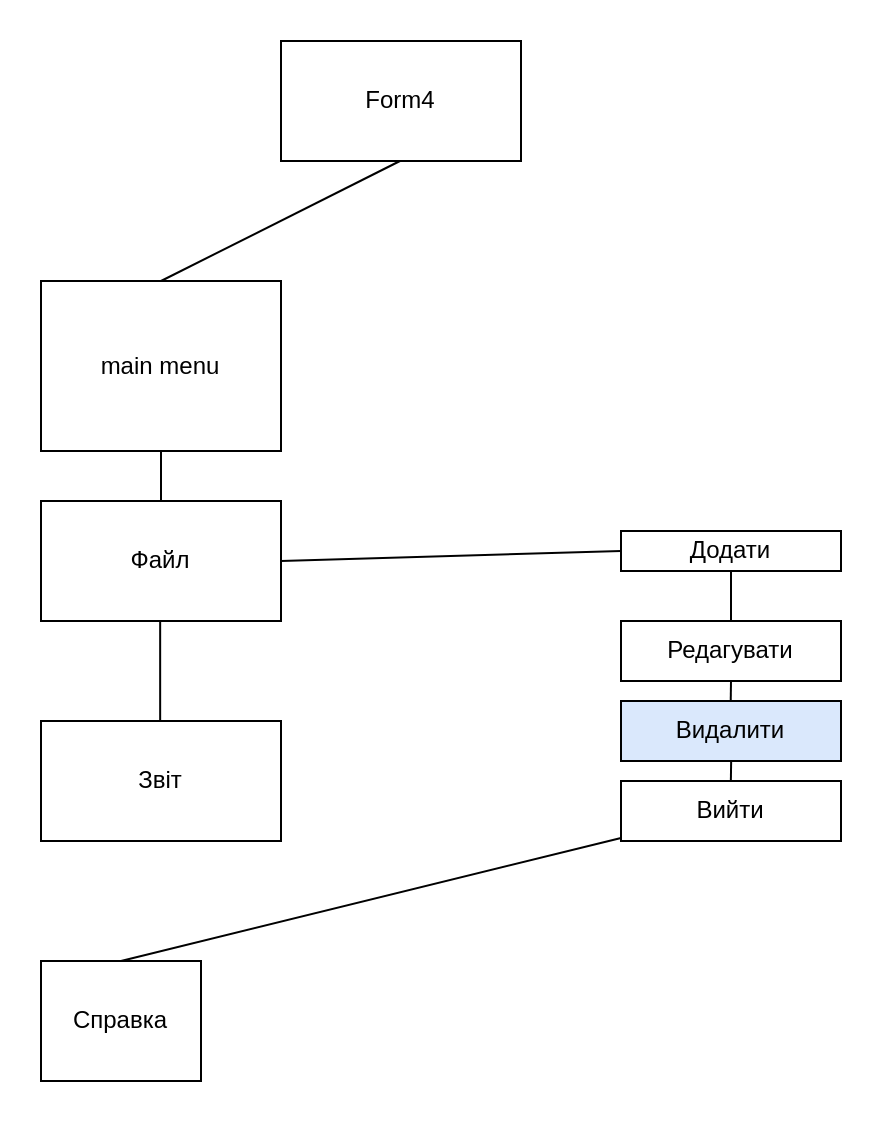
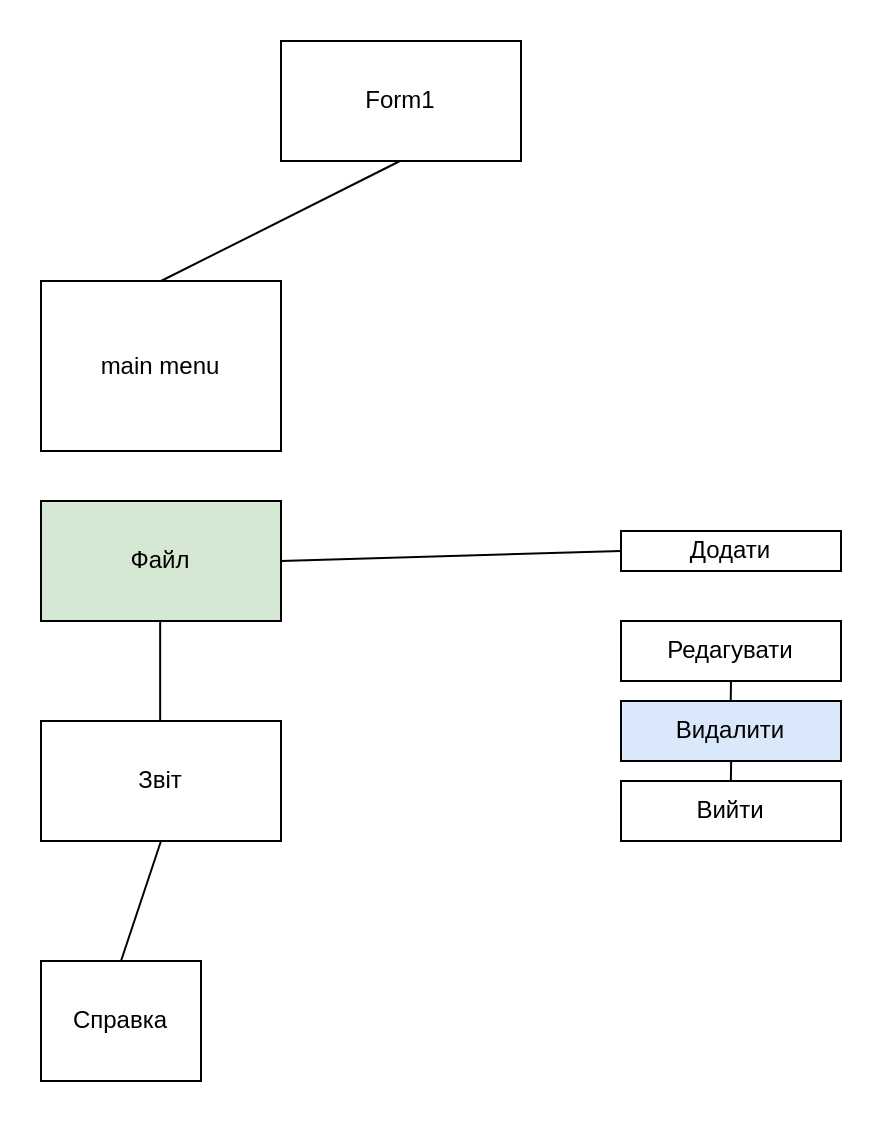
(401, 101) -> (401, 101)
(161, 476) -> none
(161, 561) -> (161, 561)
(731, 596) -> none
(371, 900) -> (141, 901)
